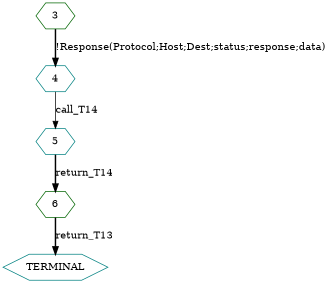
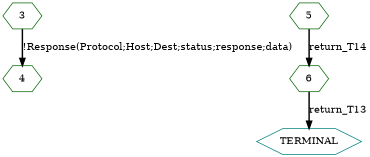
(55, 79) -> (22, 79)
(55, 107) -> none
(55, 142) -> (309, 16)
